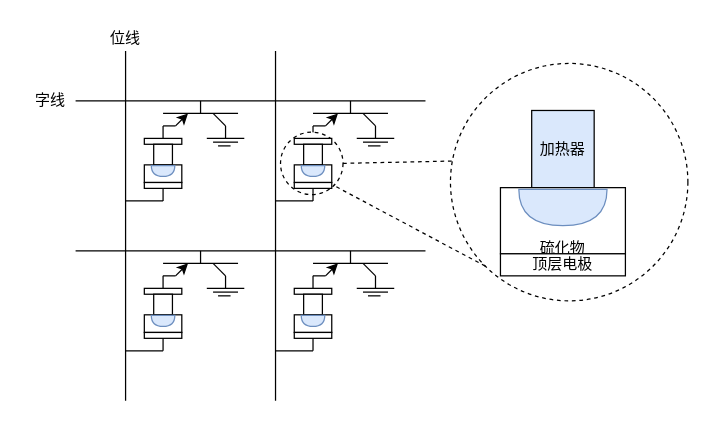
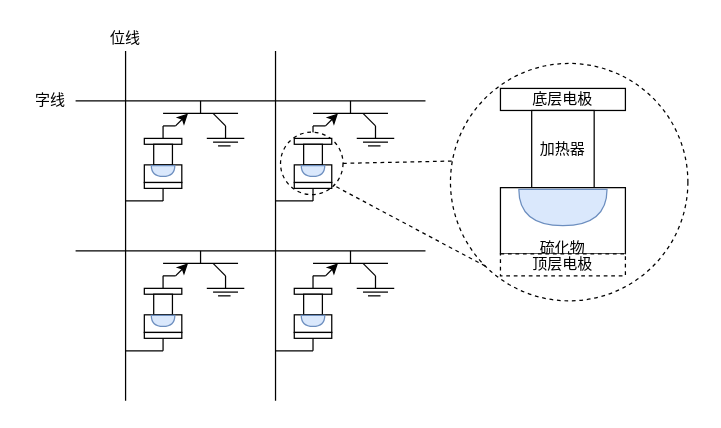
none -> (563, 99)
(563, 149) -> (563, 149)
(563, 265) -> (563, 265)
